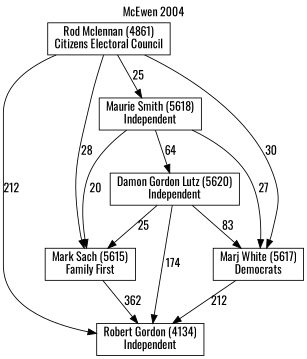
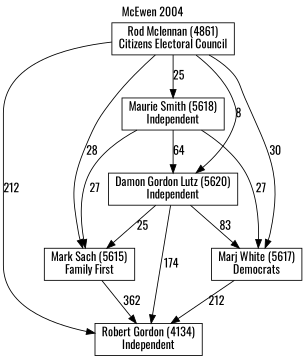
none -> (236, 110)
(96, 189) -> (95, 189)
